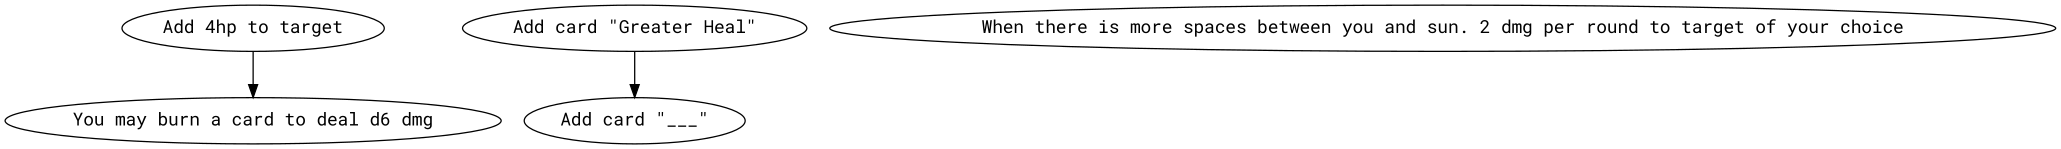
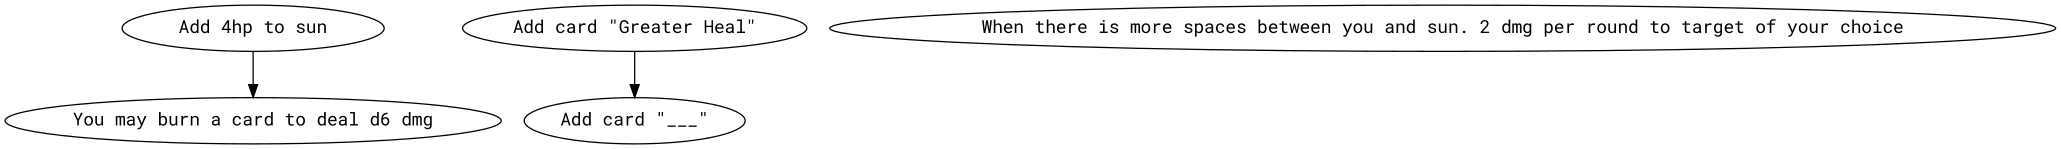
(253, 28) -> (253, 28)
